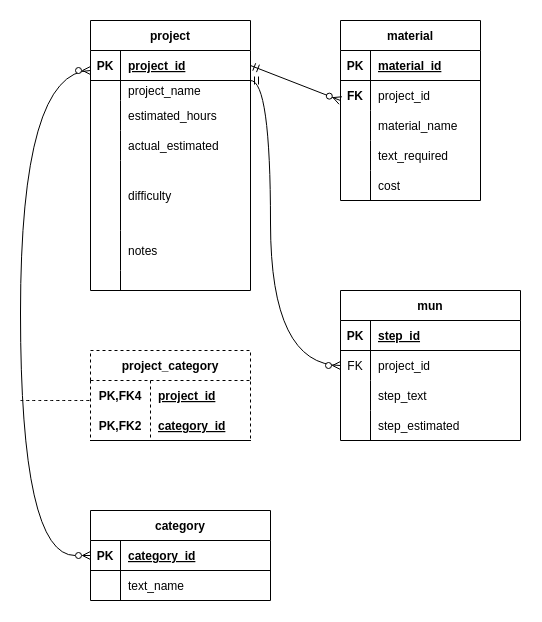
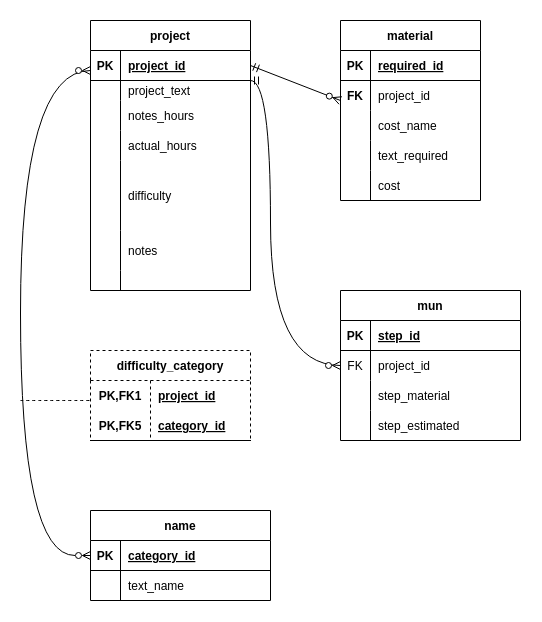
(410, 66) -> (412, 66)
(168, 91) -> (168, 91)
(177, 116) -> (165, 116)
(419, 126) -> (408, 126)
(179, 146) -> (167, 146)
(170, 366) -> (170, 366)
(120, 396) -> (120, 396)
(408, 396) -> (419, 396)
(120, 426) -> (120, 426)
(180, 526) -> (180, 526)
